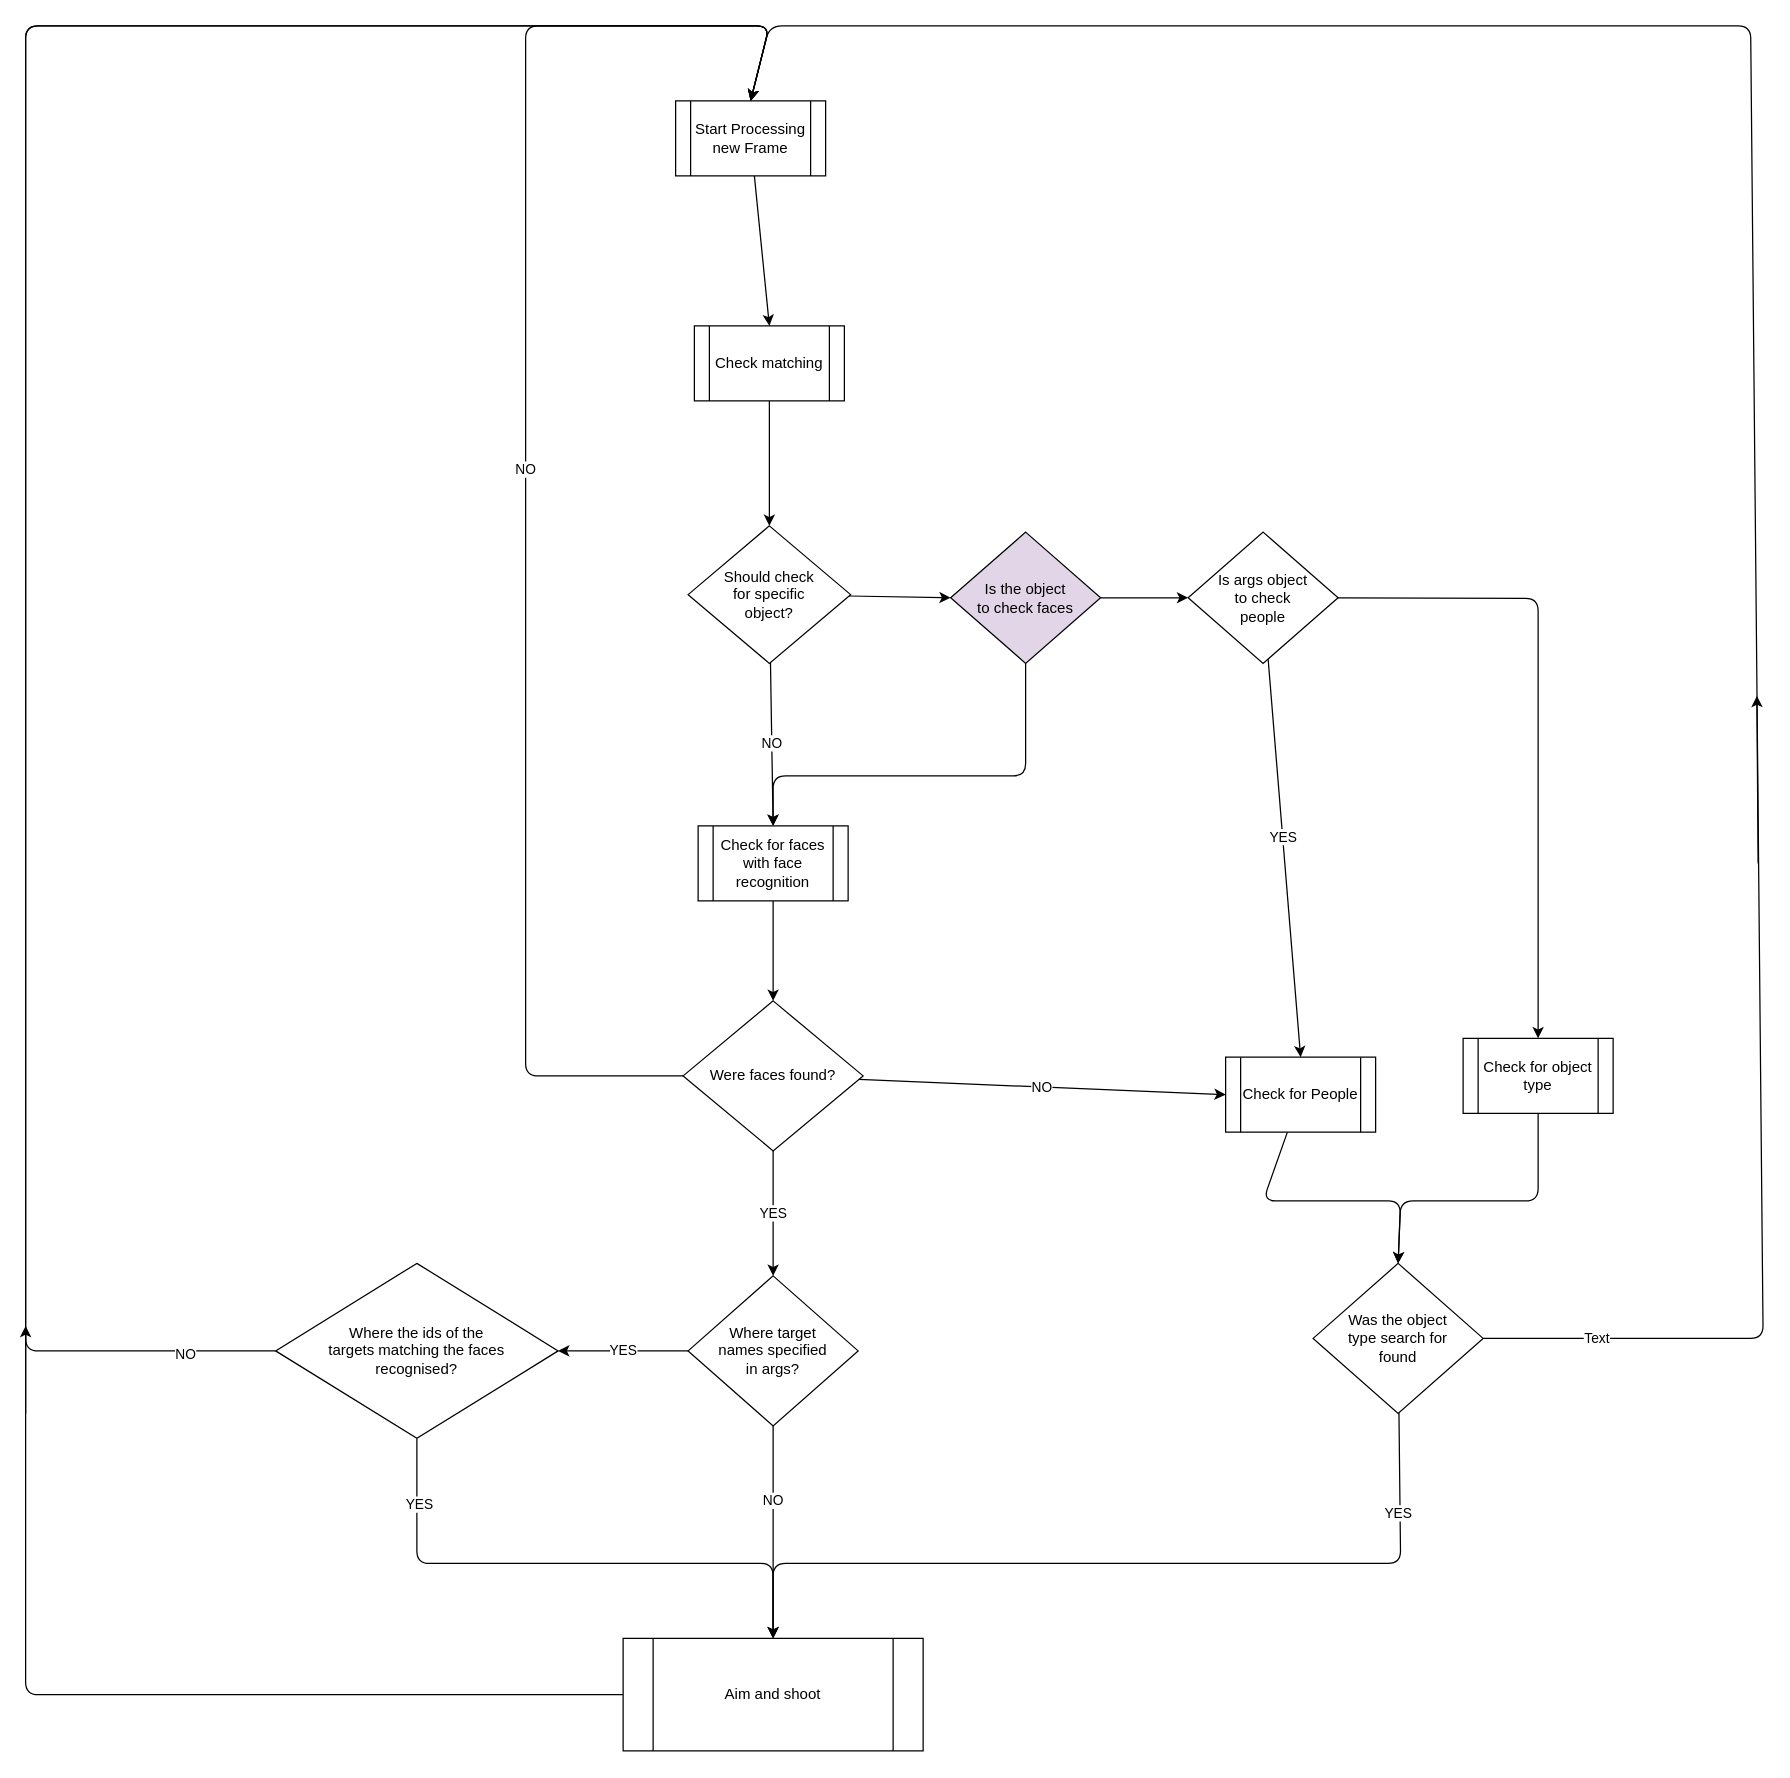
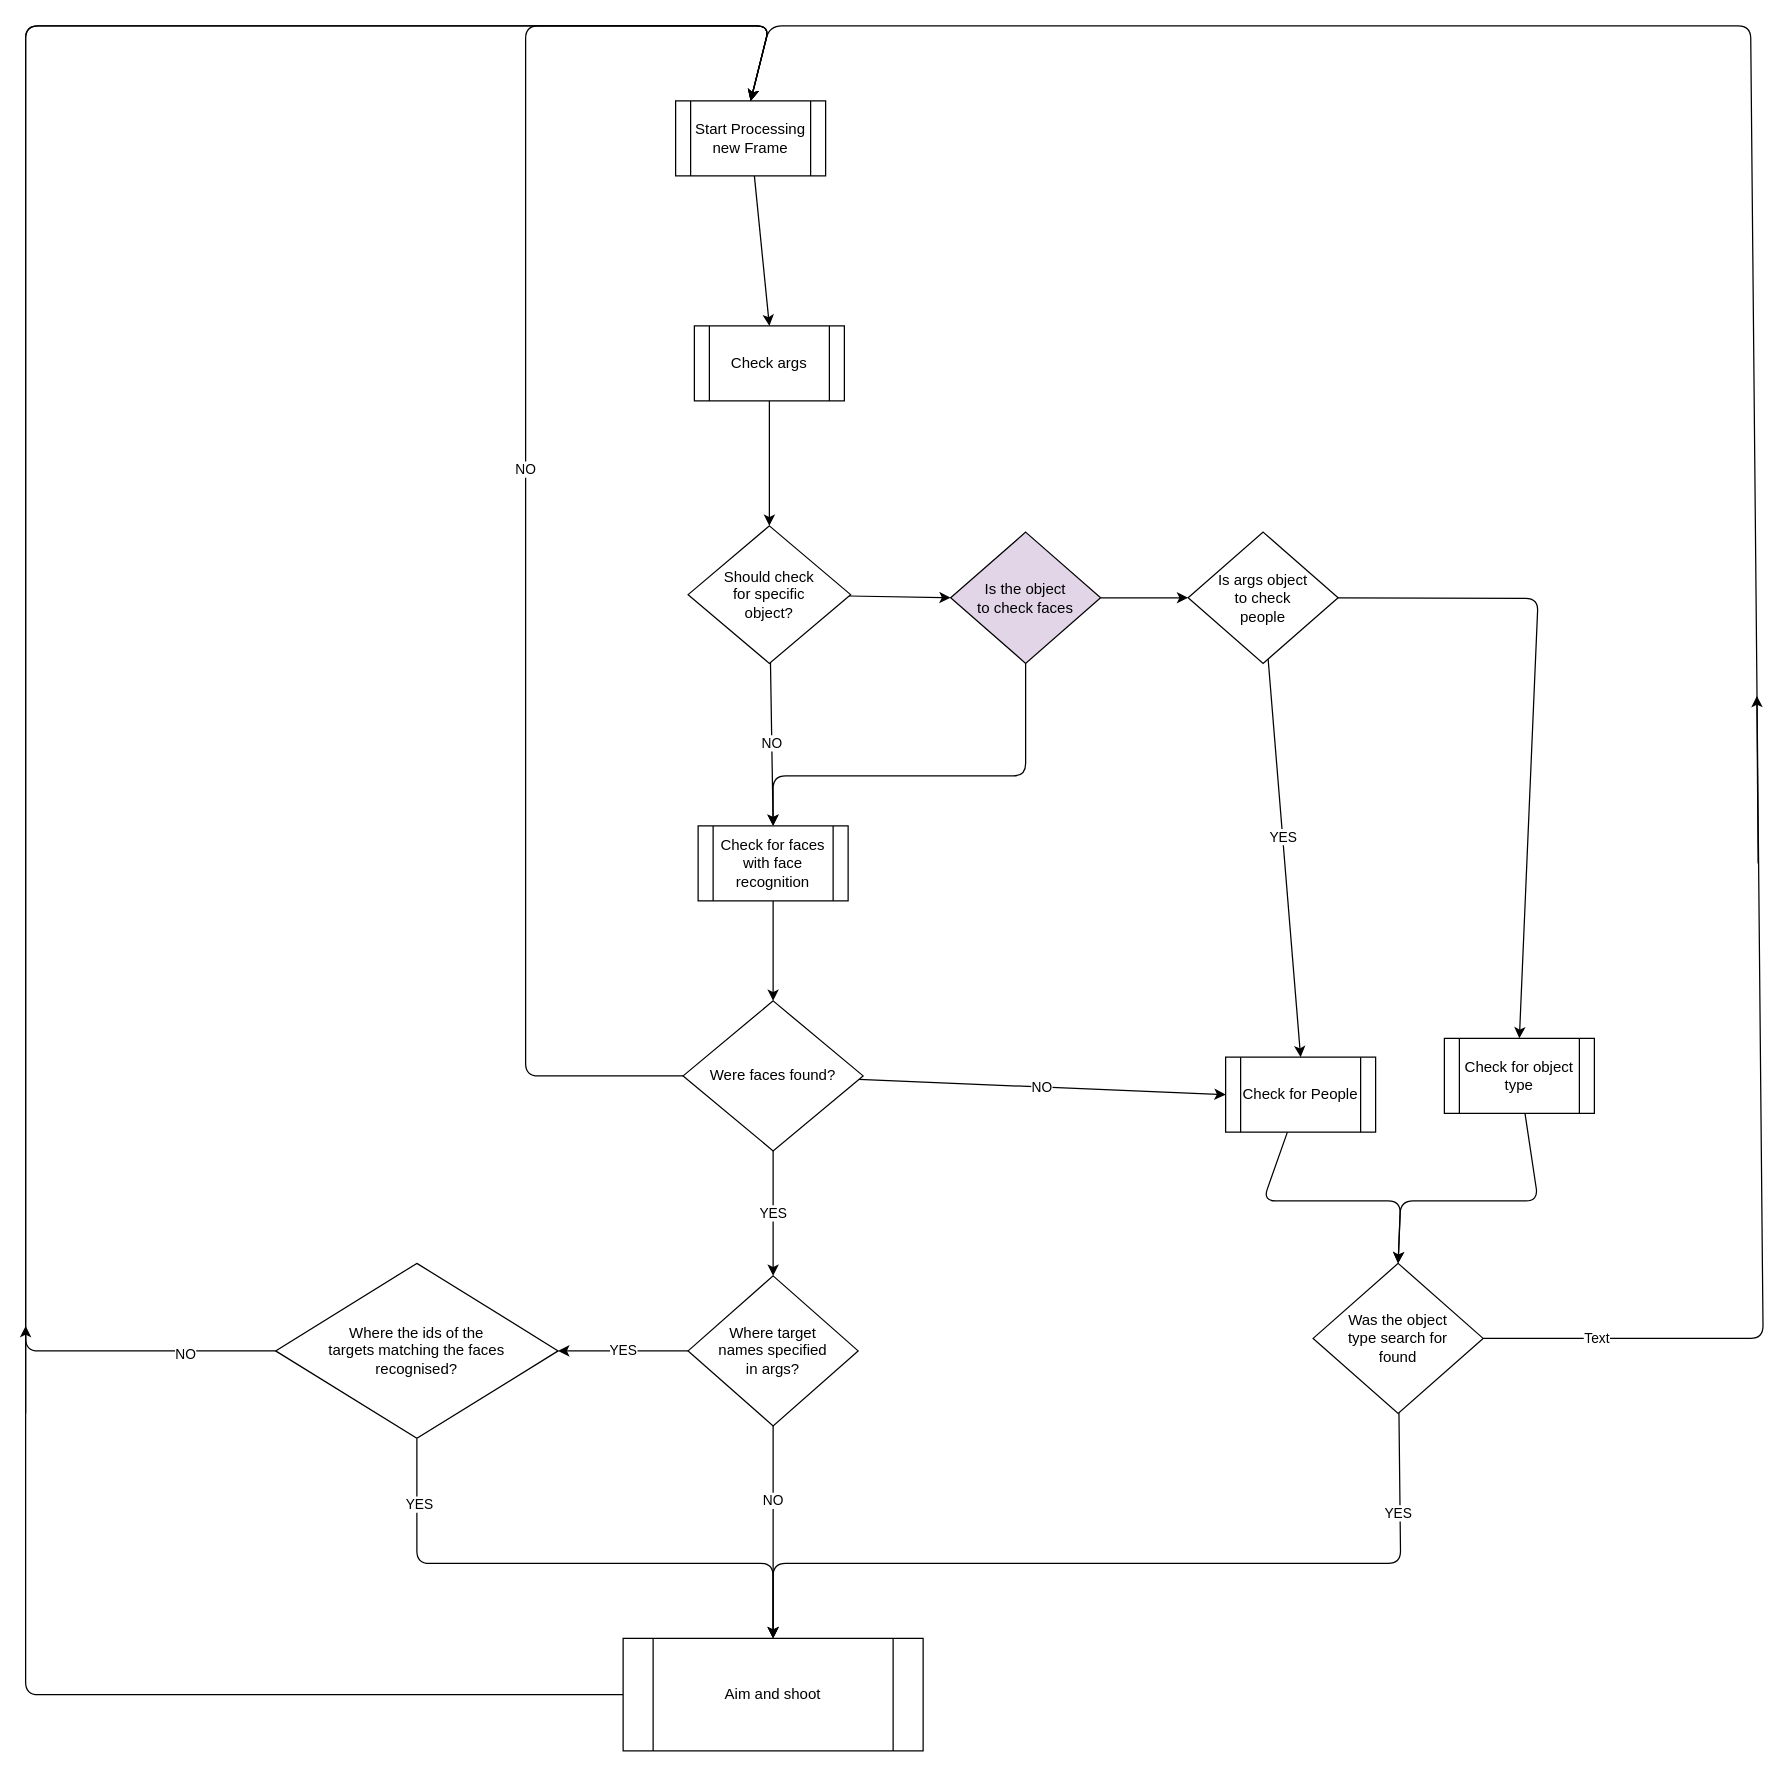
(769, 363) -> (769, 363)
(1538, 1076) -> (1519, 1076)
